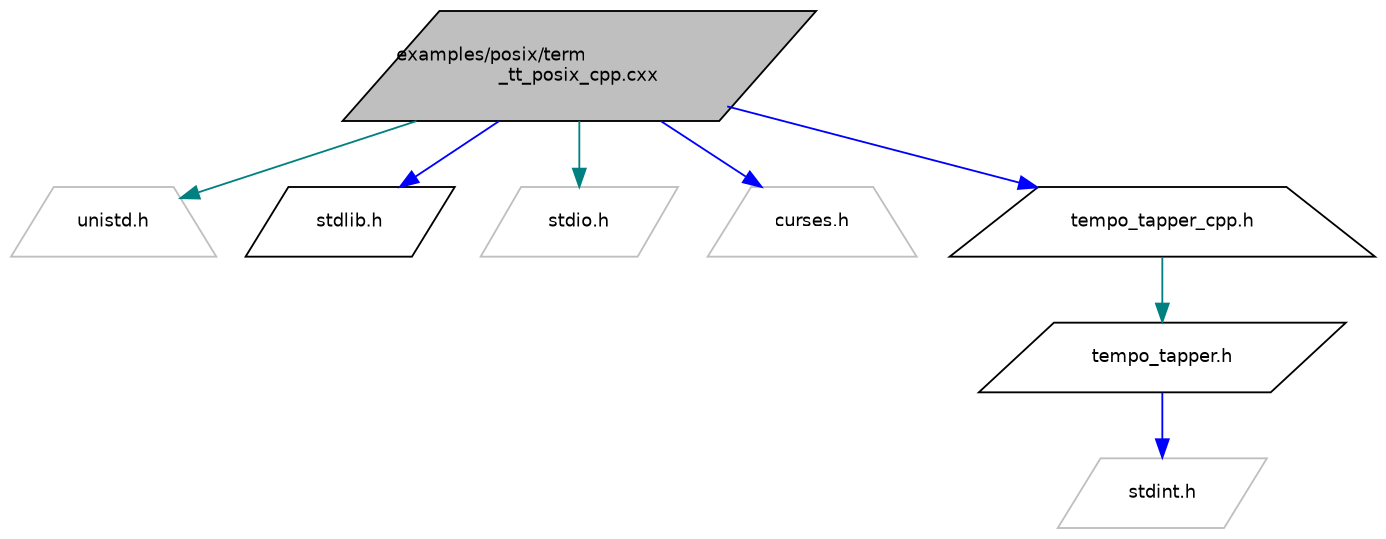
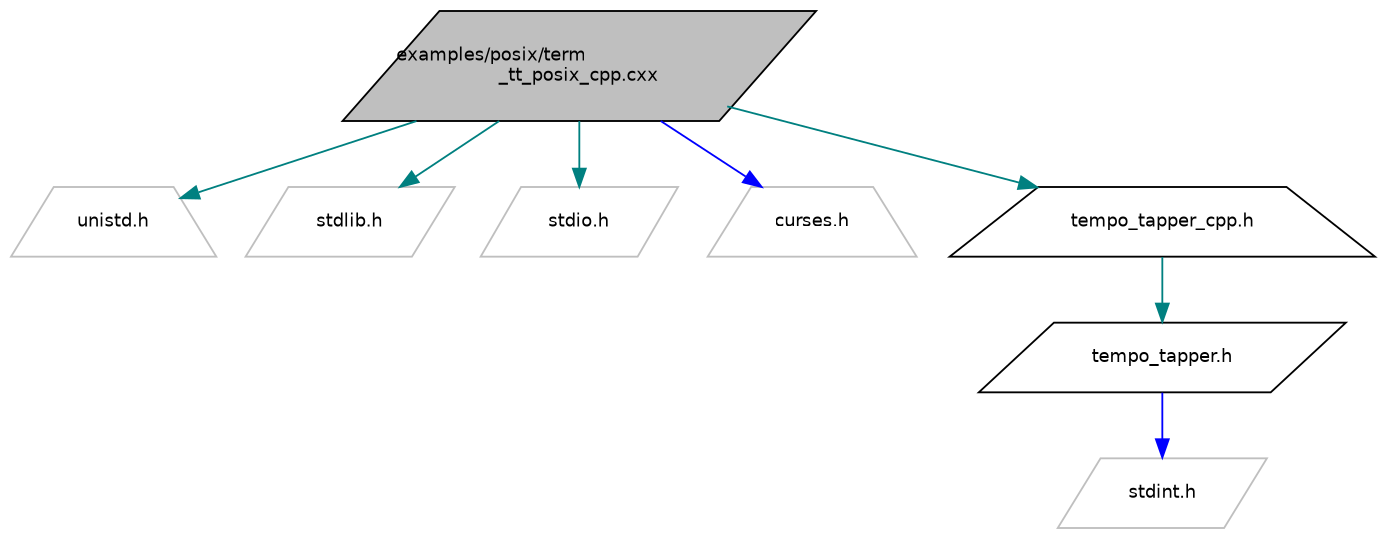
(873, 145) -> (873, 145)
(457, 149) -> (457, 149)
(350, 222) -> (350, 222)
